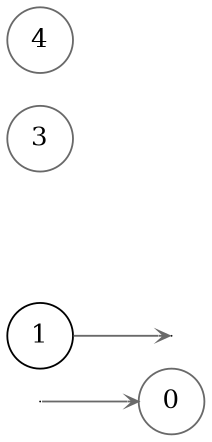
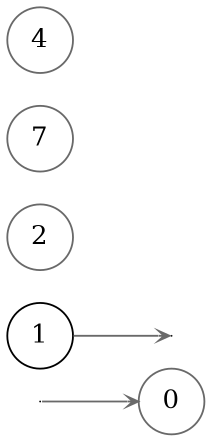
(40, 139) -> (40, 139)
none -> (40, 237)
